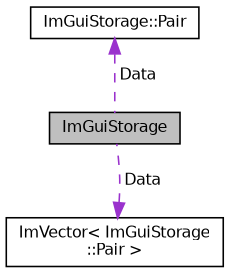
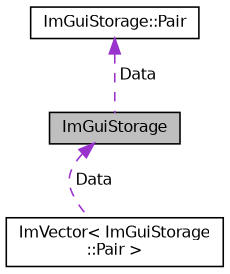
(120, 173) -> (70, 187)
